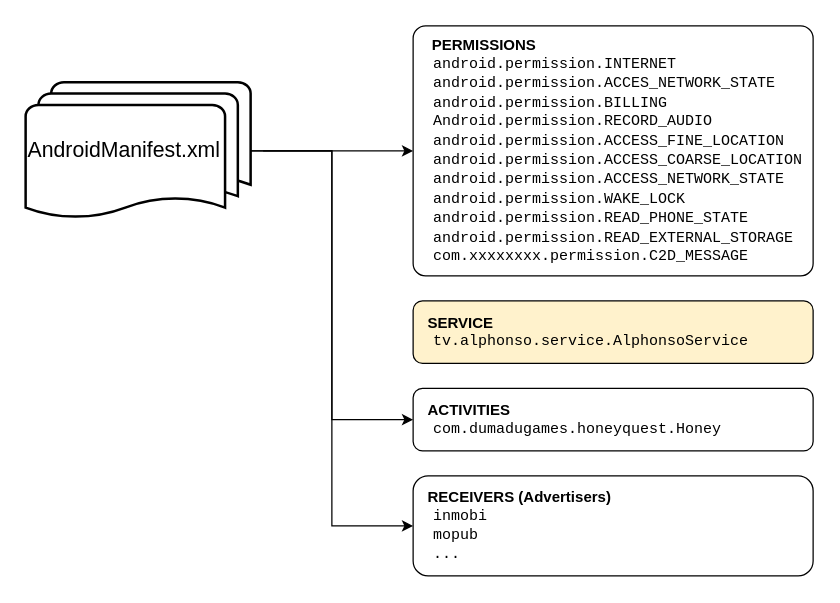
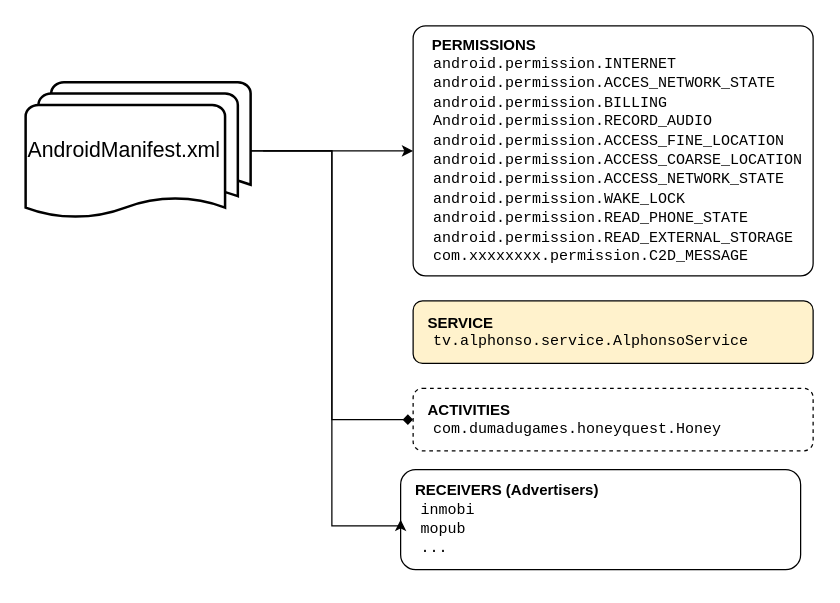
(403, 419) -> (402, 419)
(613, 419) -> (613, 419)
(613, 526) -> (601, 519)
